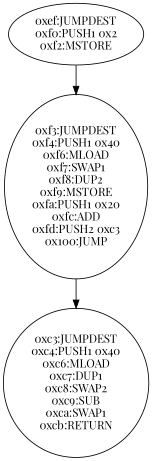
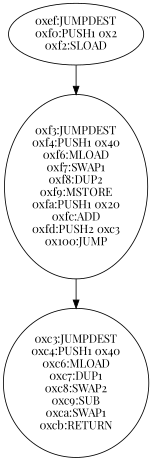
(76, 34) -> (76, 34)
